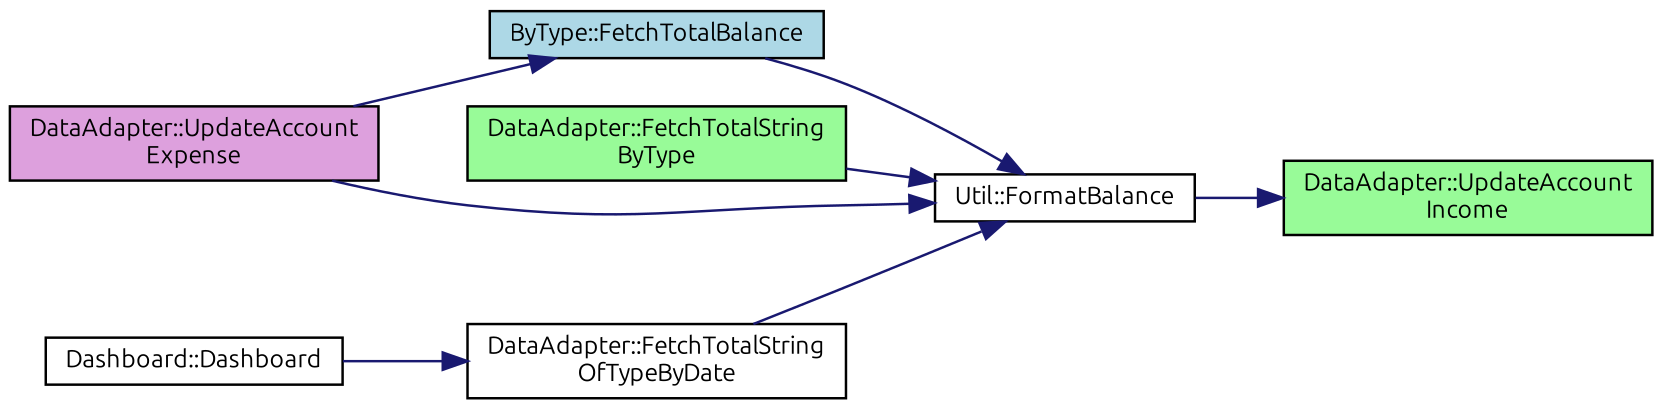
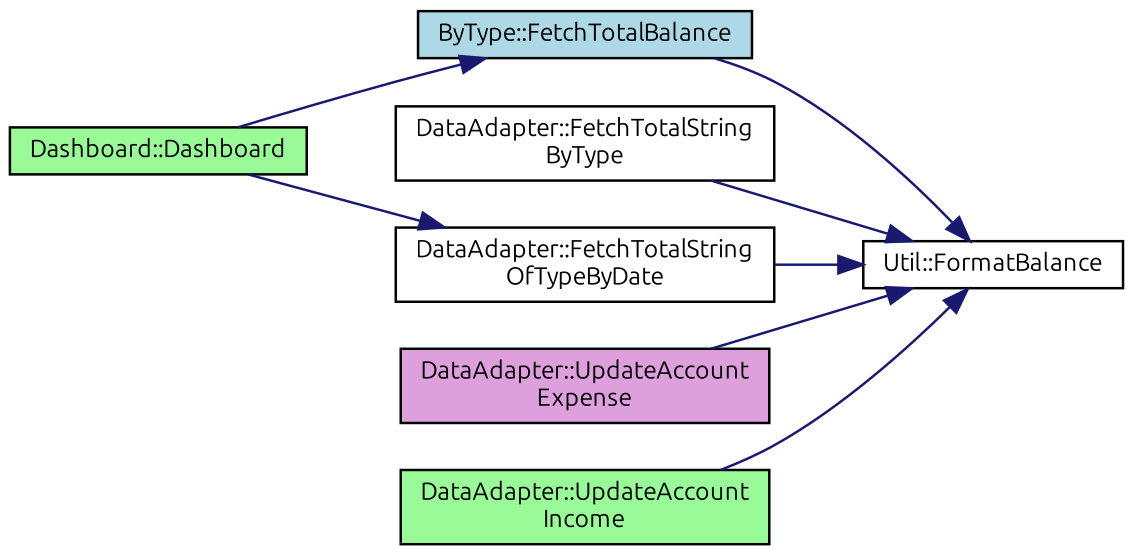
(442, 85) -> (349, 95)
(657, 143) -> (585, 143)
(1227, 198) -> (843, 400)
(194, 361) -> (158, 151)
